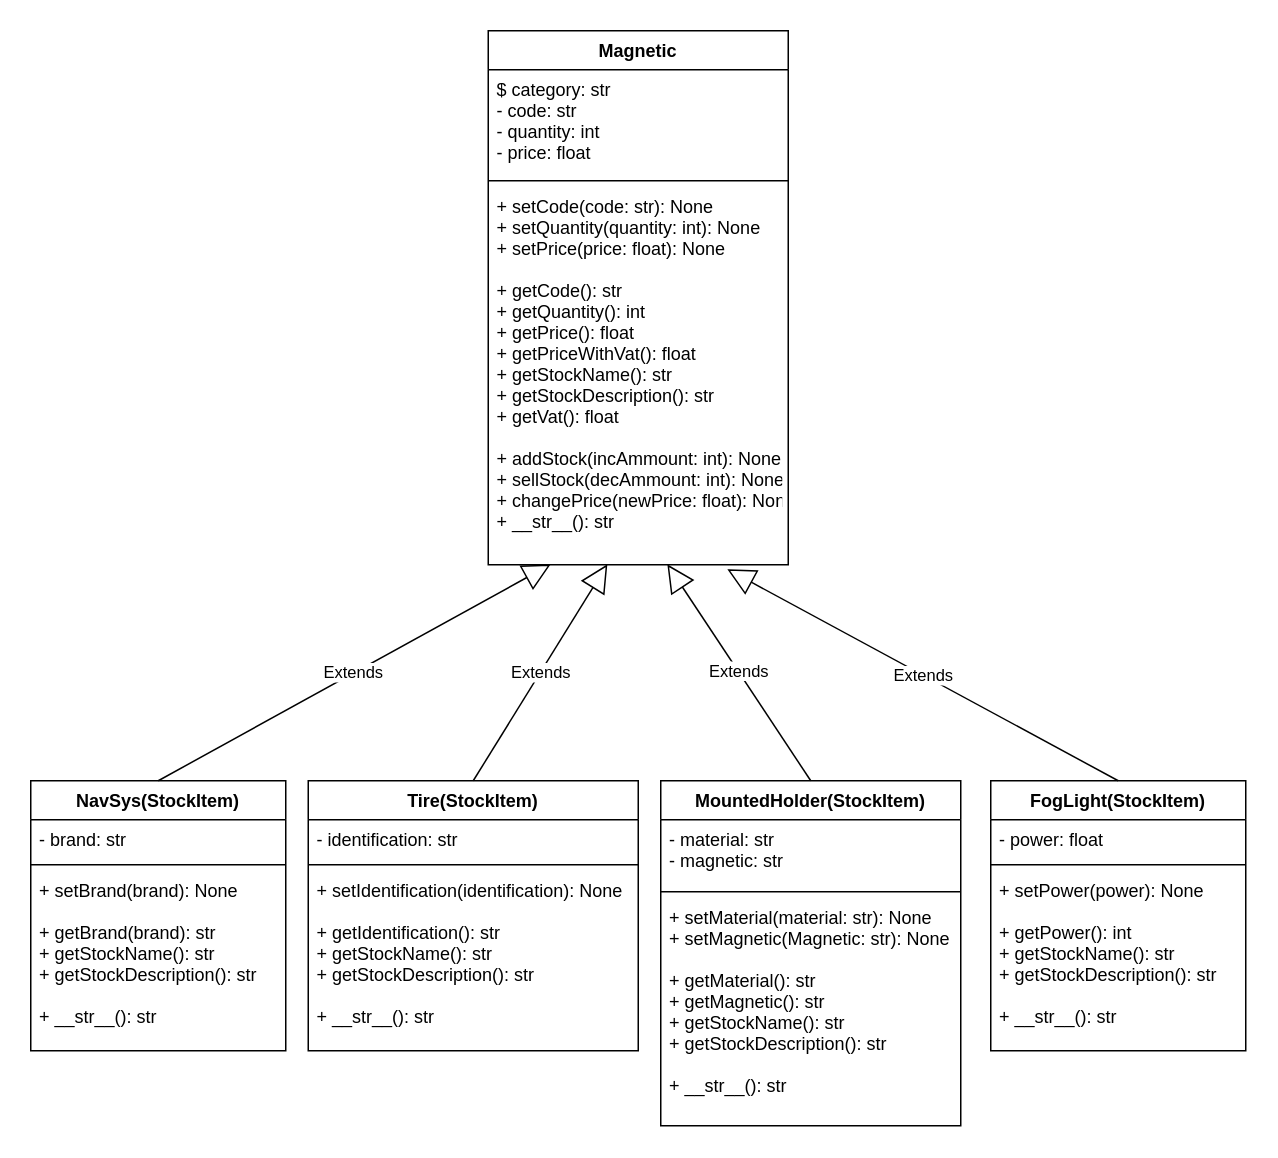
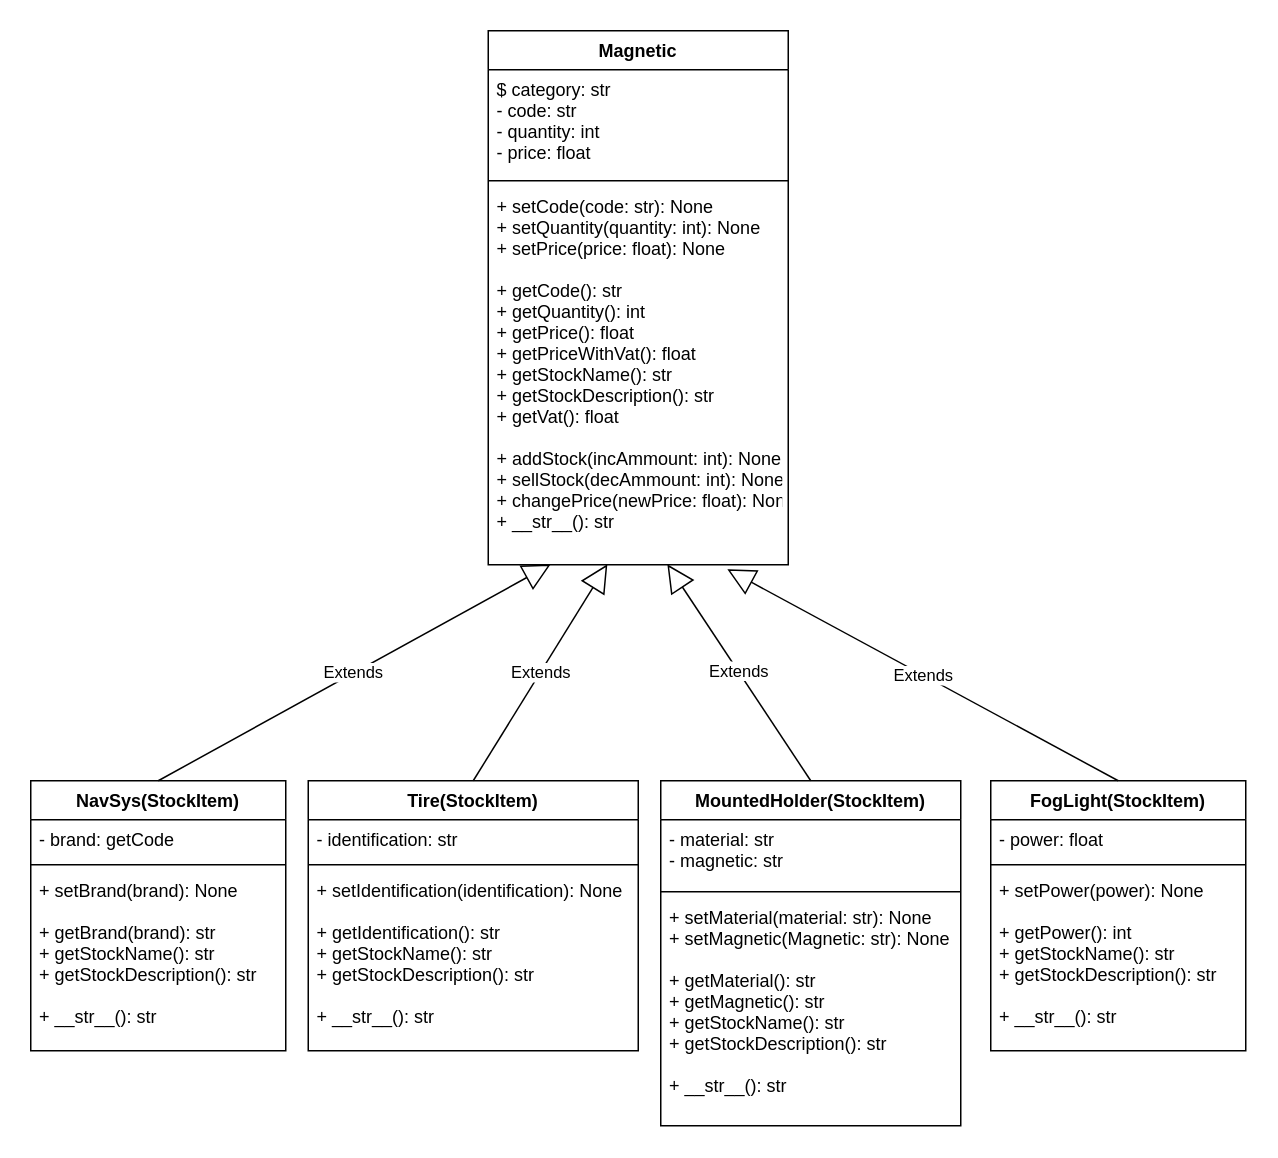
(92, 840) -> (113, 840)
